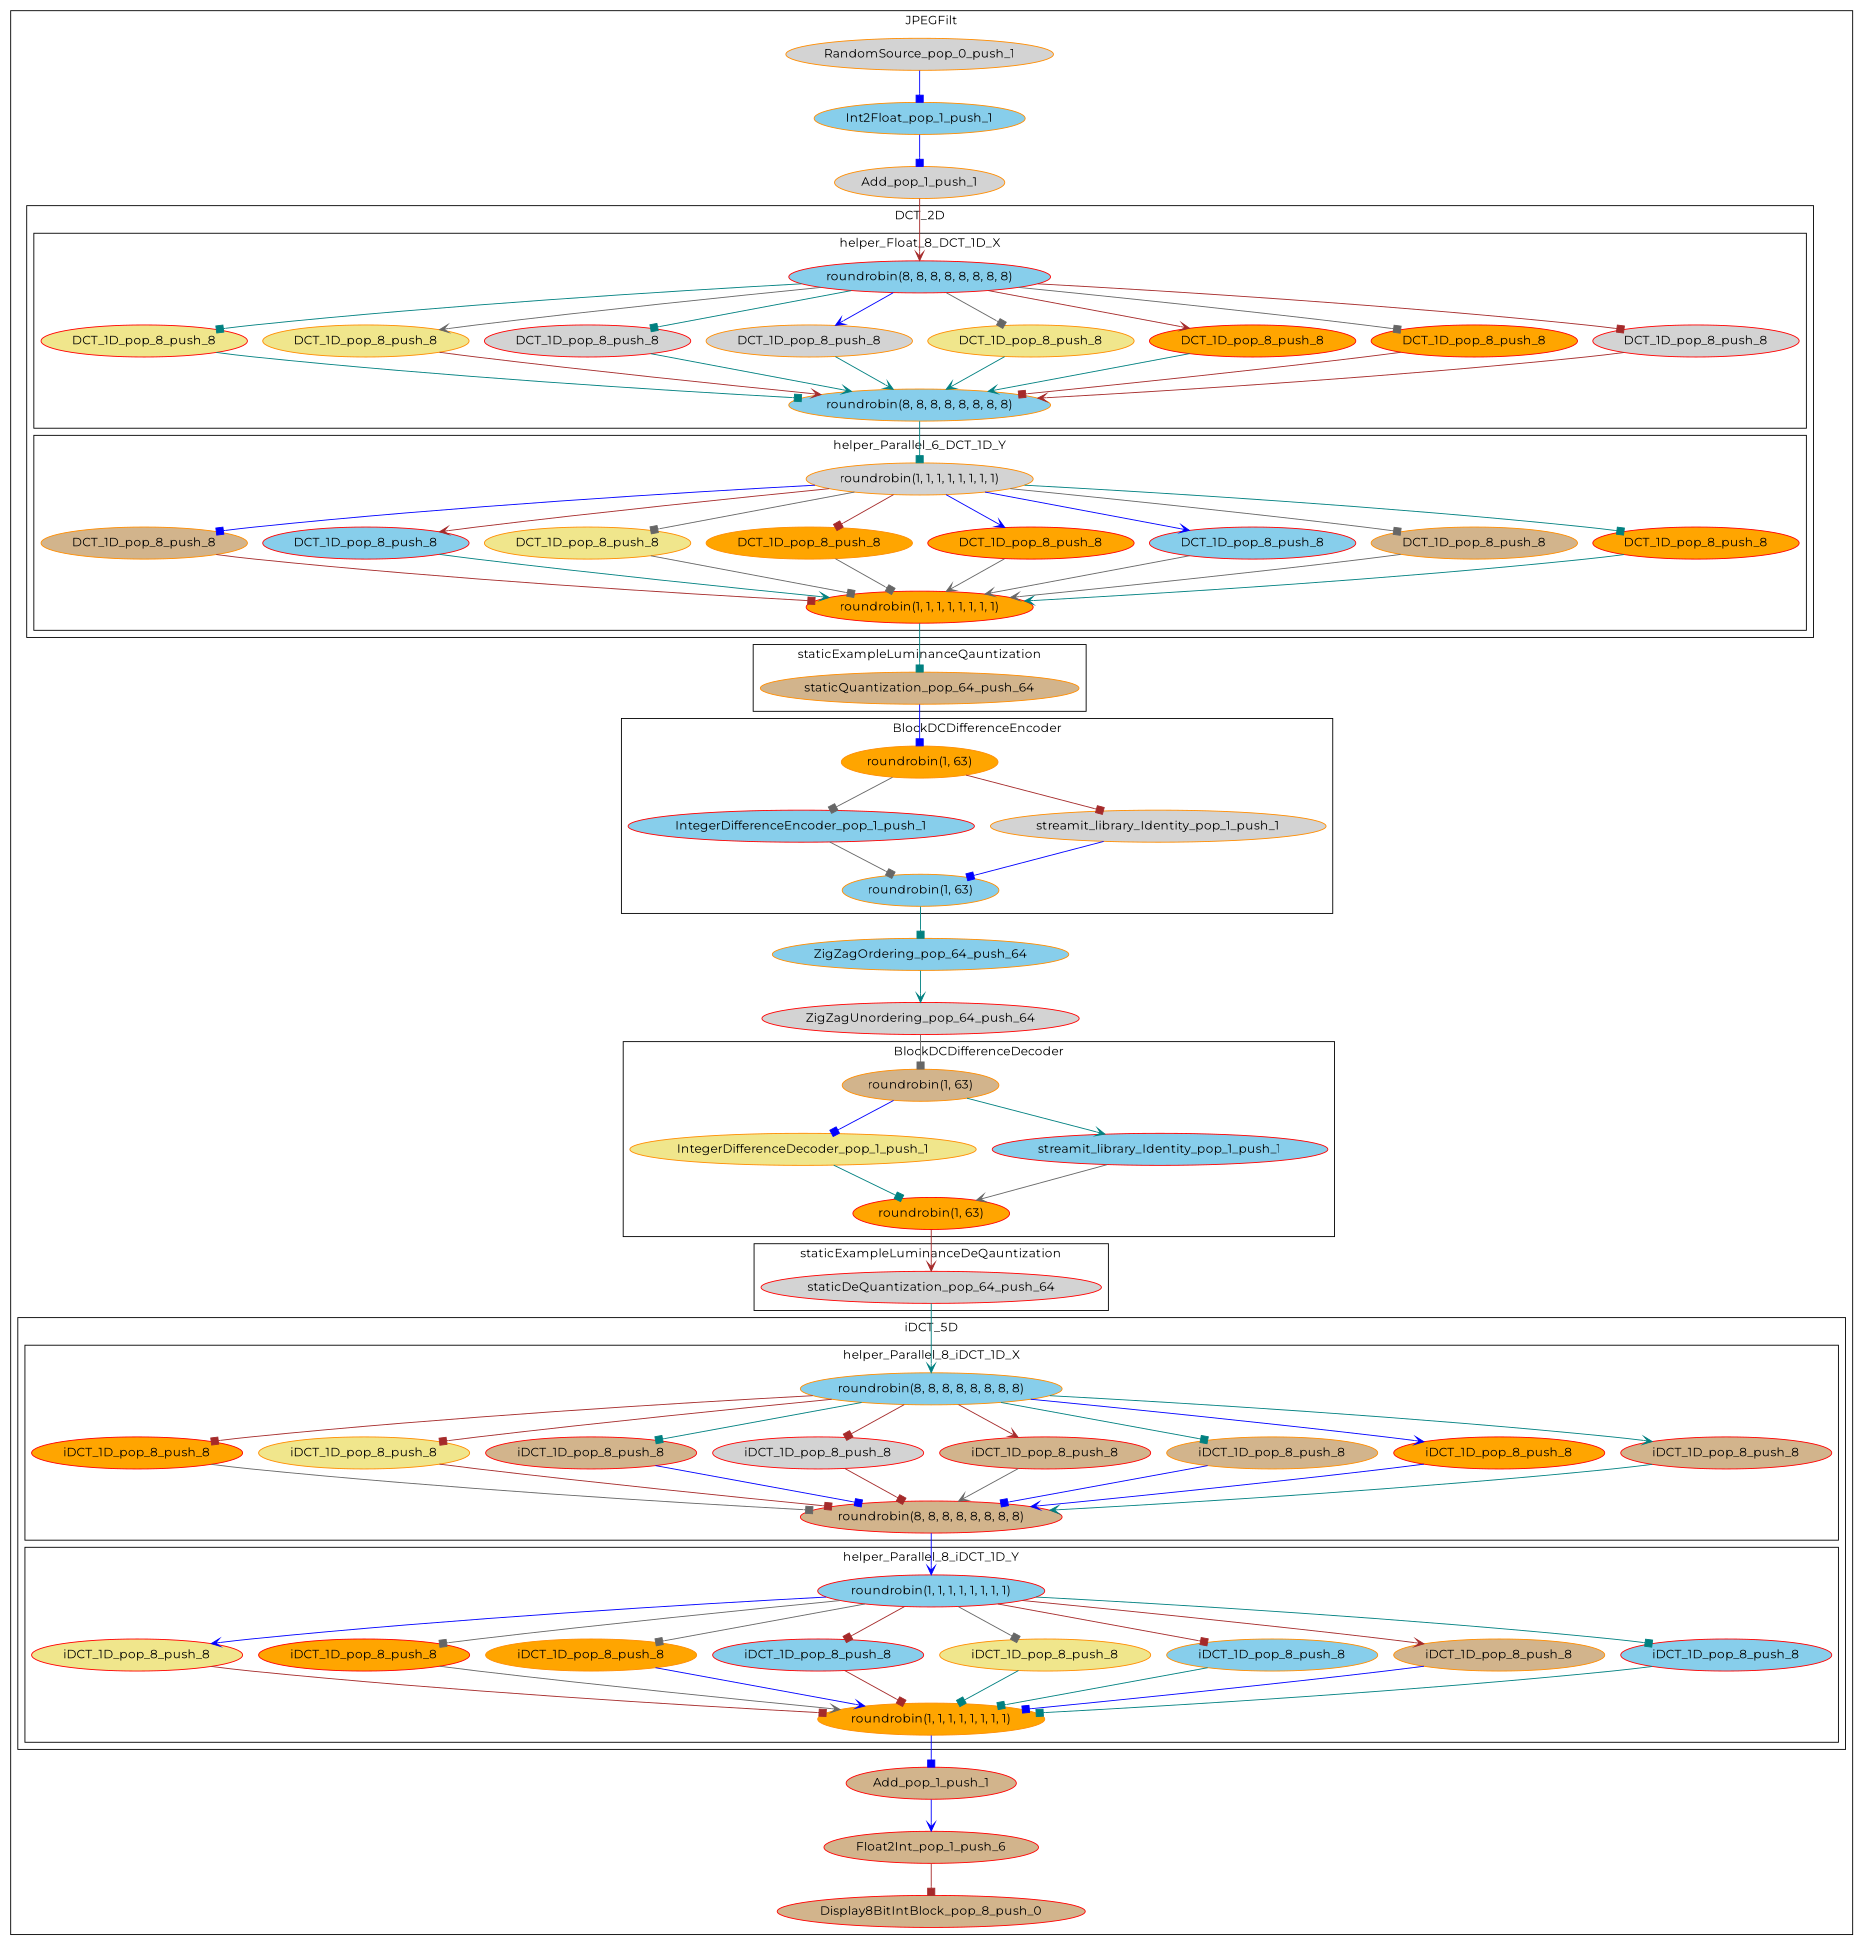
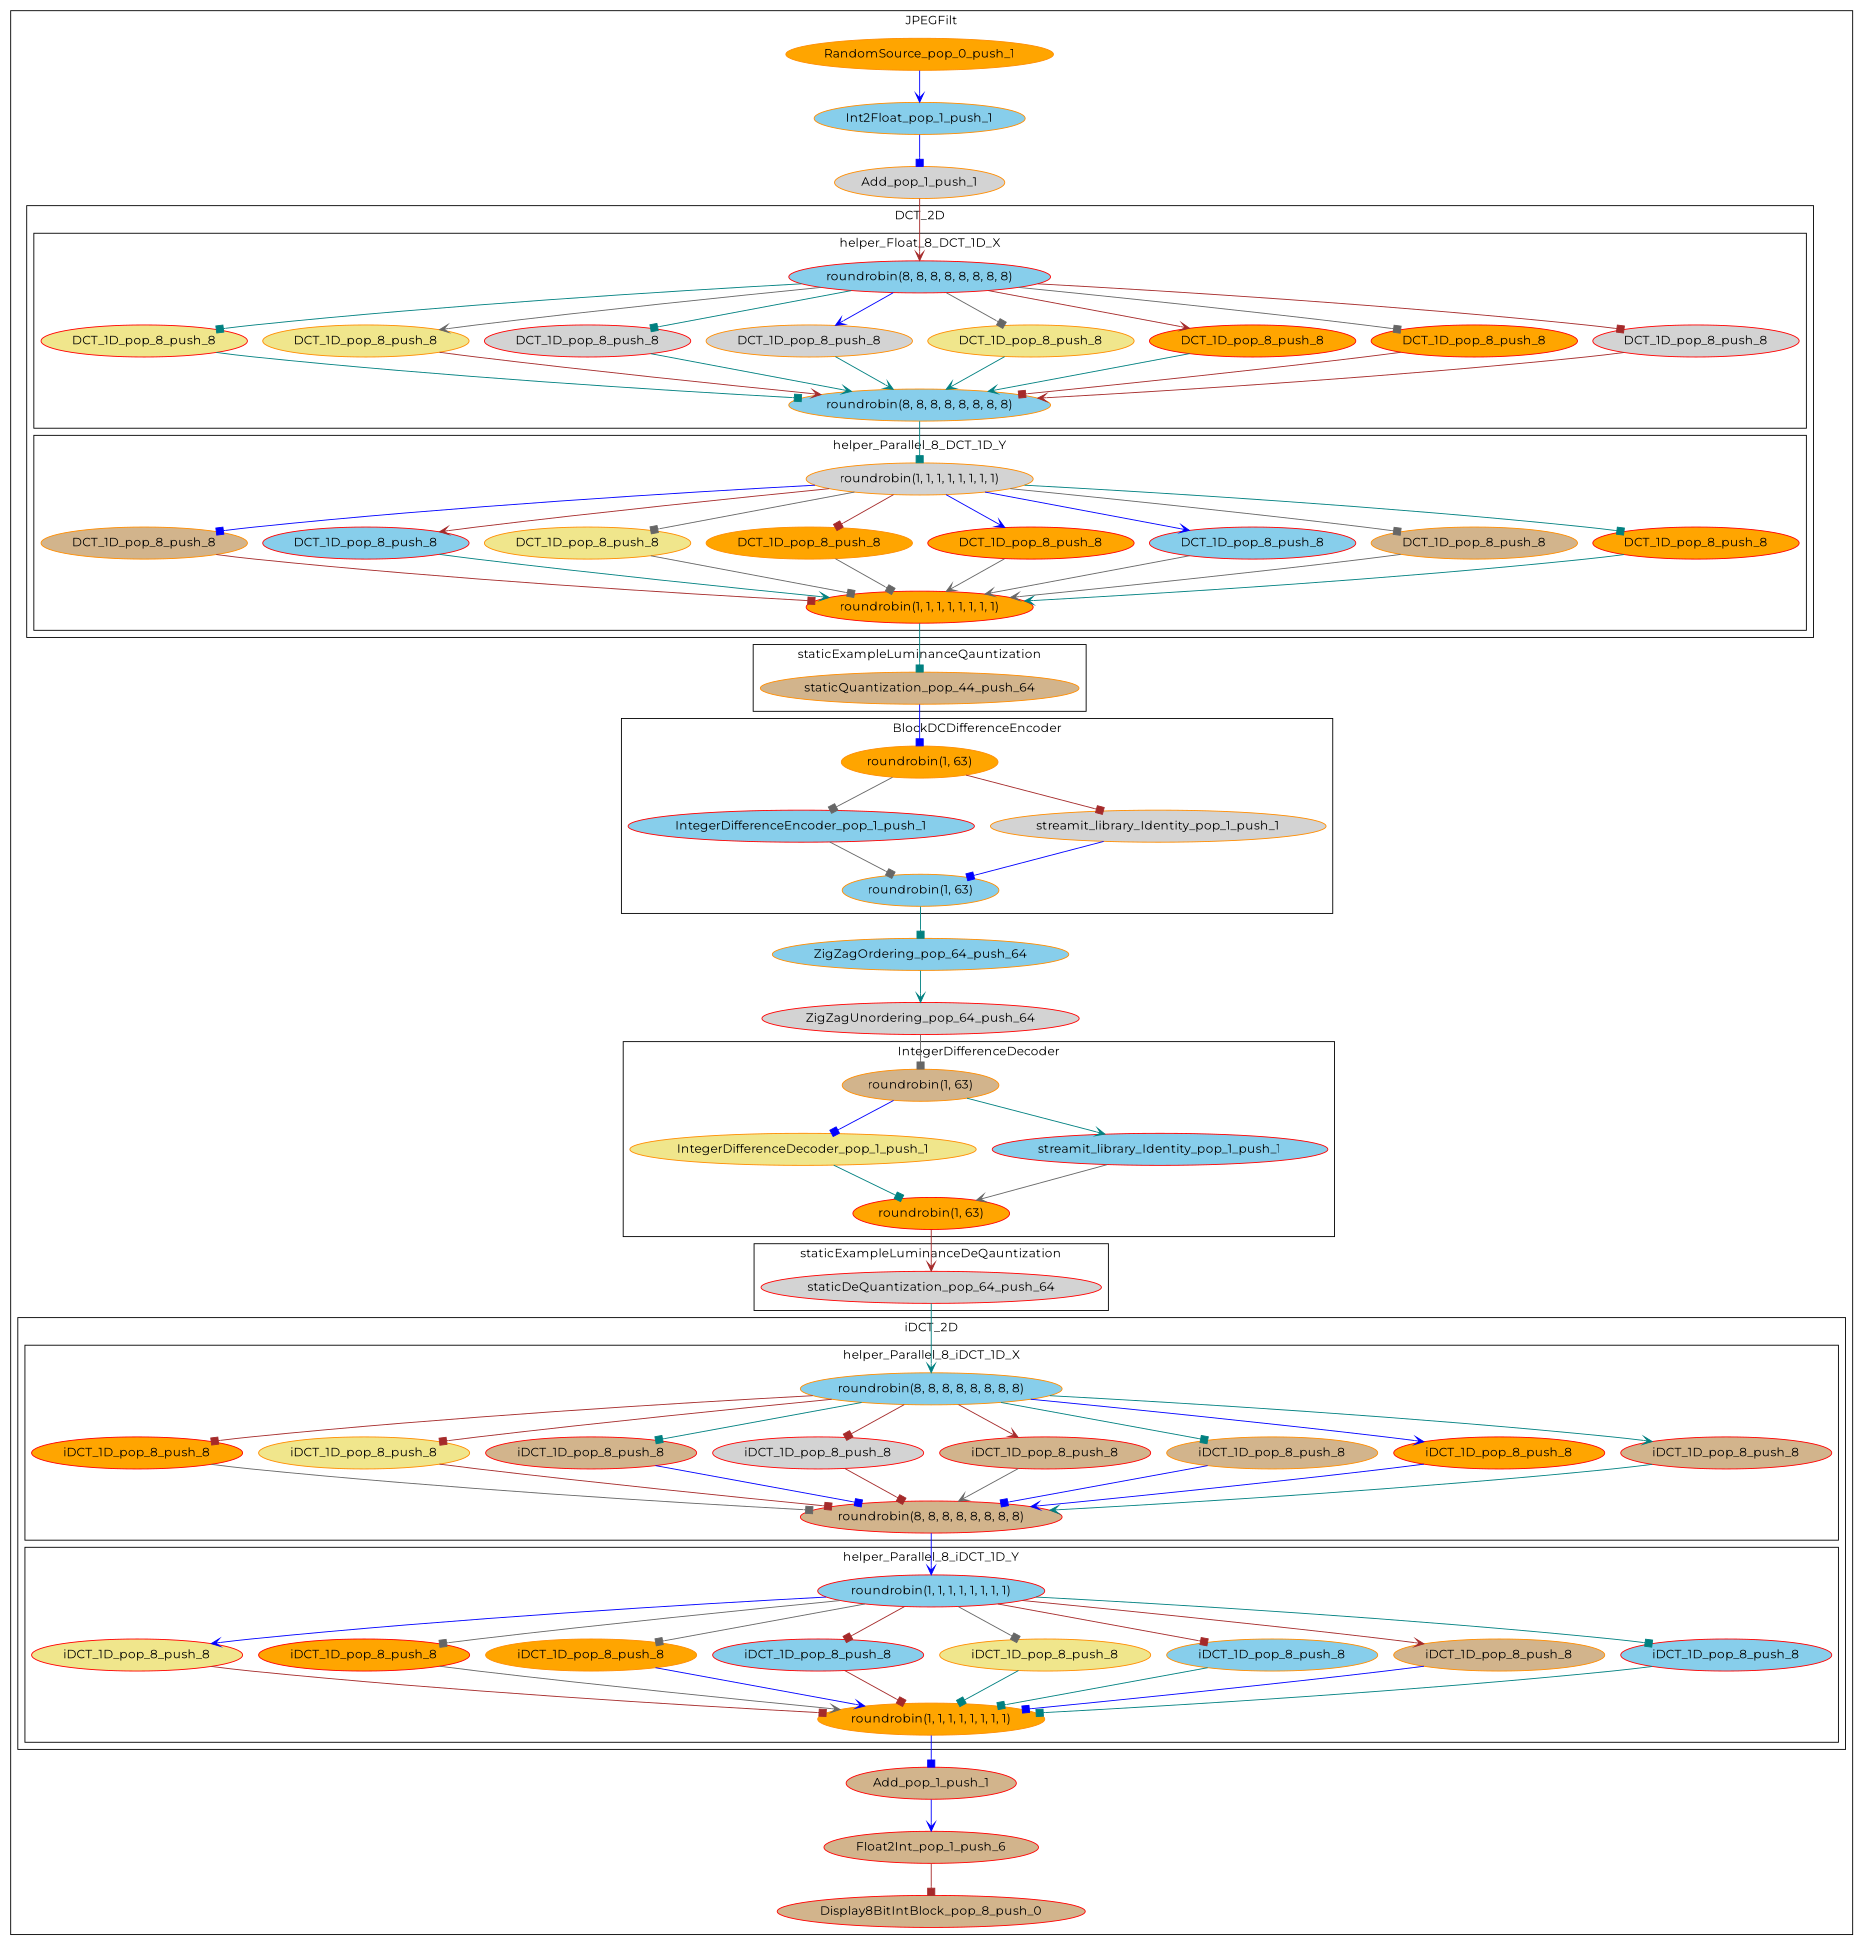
(920, 54) -> (920, 54)
(920, 82) -> (920, 82)
(920, 446) -> (920, 446)
(920, 688) -> (920, 688)
(979, 1052) -> (979, 1052)
(932, 1328) -> (932, 1328)
